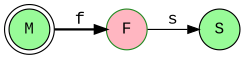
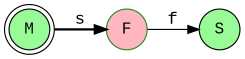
(80, 20) -> (80, 20)
(173, 20) -> (173, 20)
